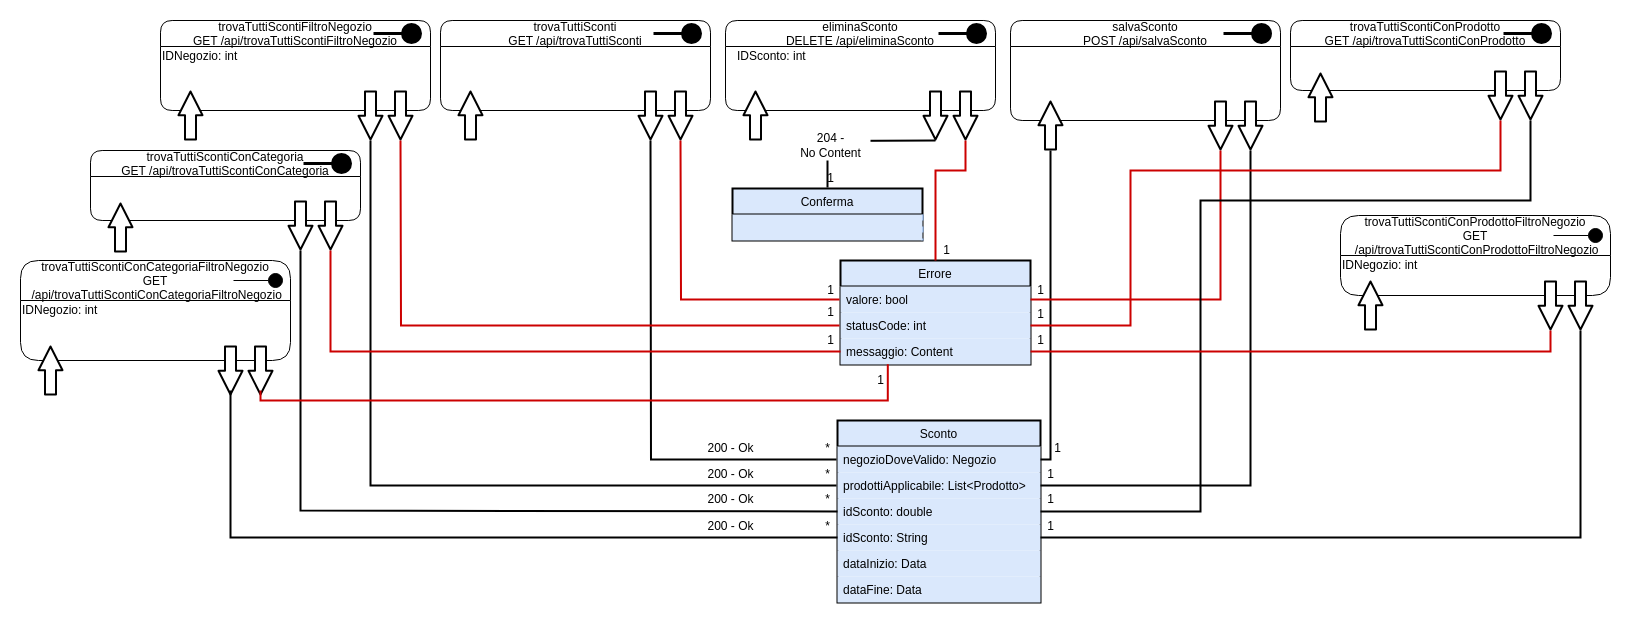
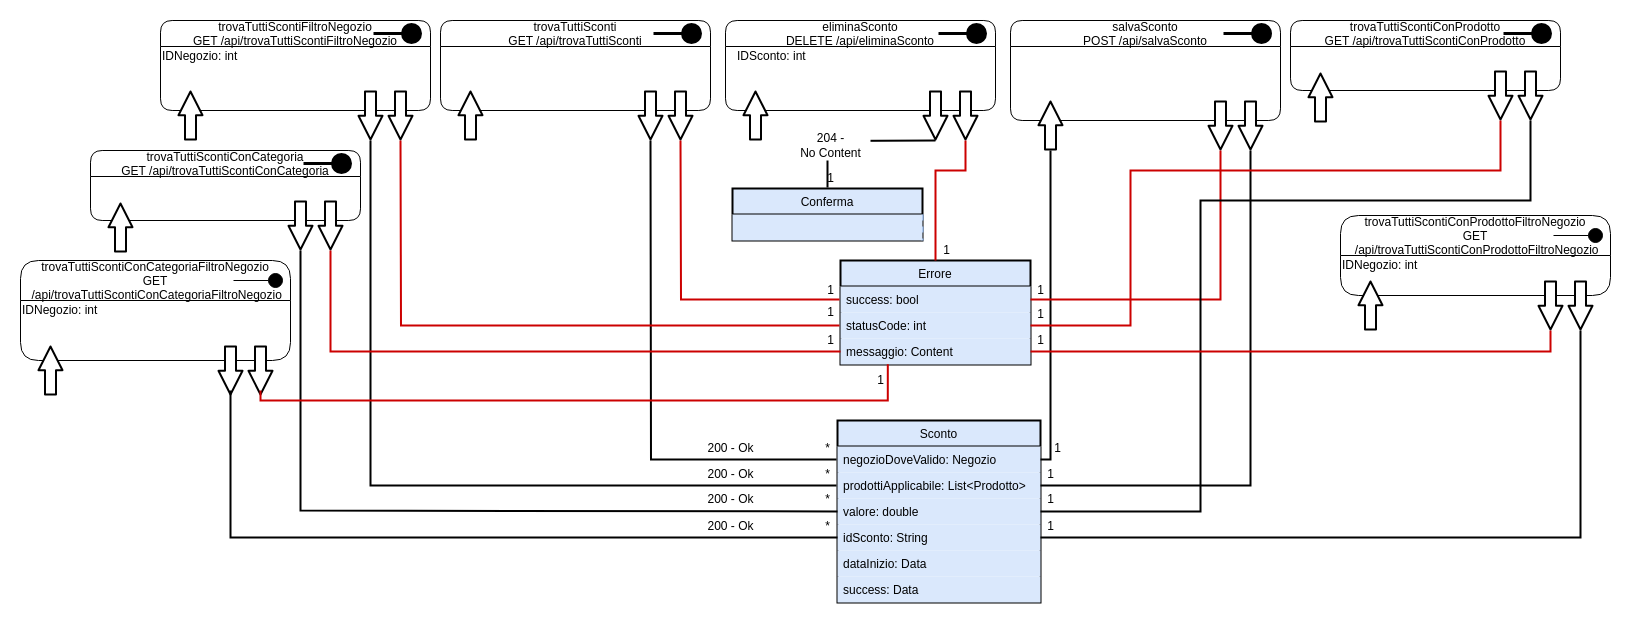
(880, 300) -> (885, 300)
(891, 512) -> (884, 512)
(885, 590) -> (884, 590)
